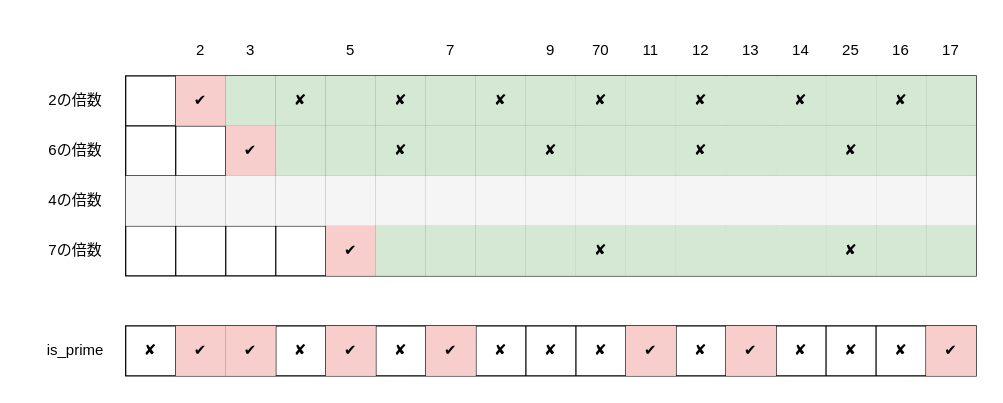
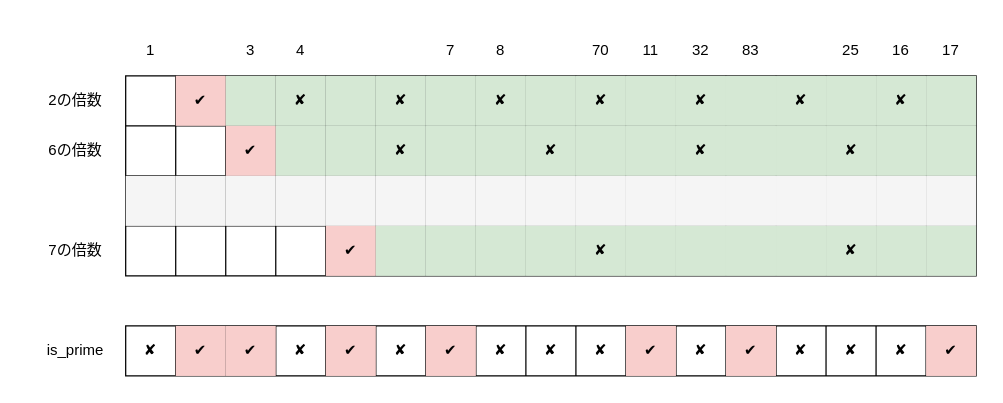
none -> (151, 51)
(201, 51) -> none
none -> (301, 51)
(351, 51) -> none
none -> (501, 51)
(551, 51) -> none
(701, 51) -> (701, 51)
(751, 51) -> (751, 51)
(801, 51) -> none
(76, 201) -> none
